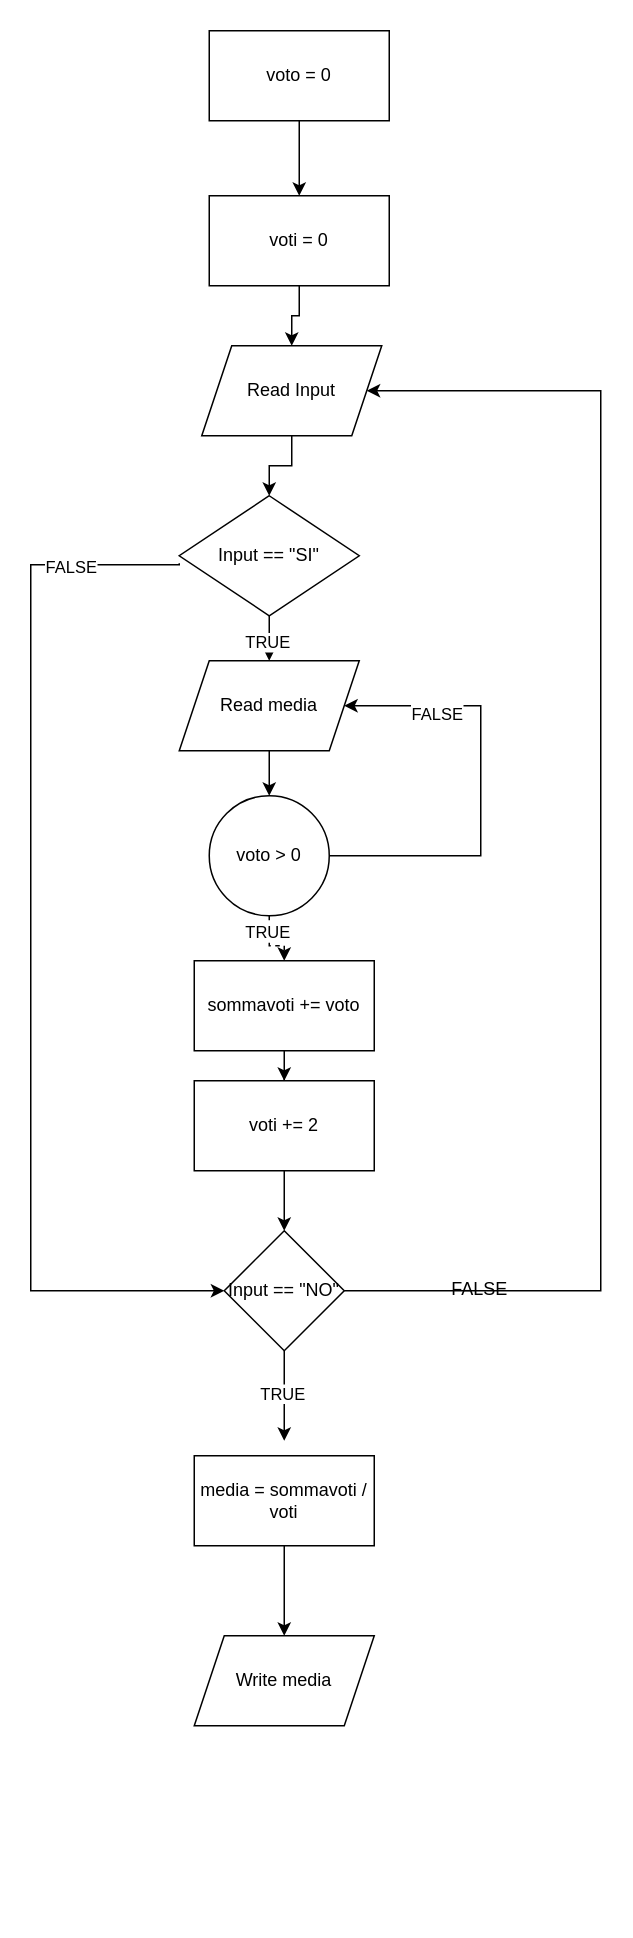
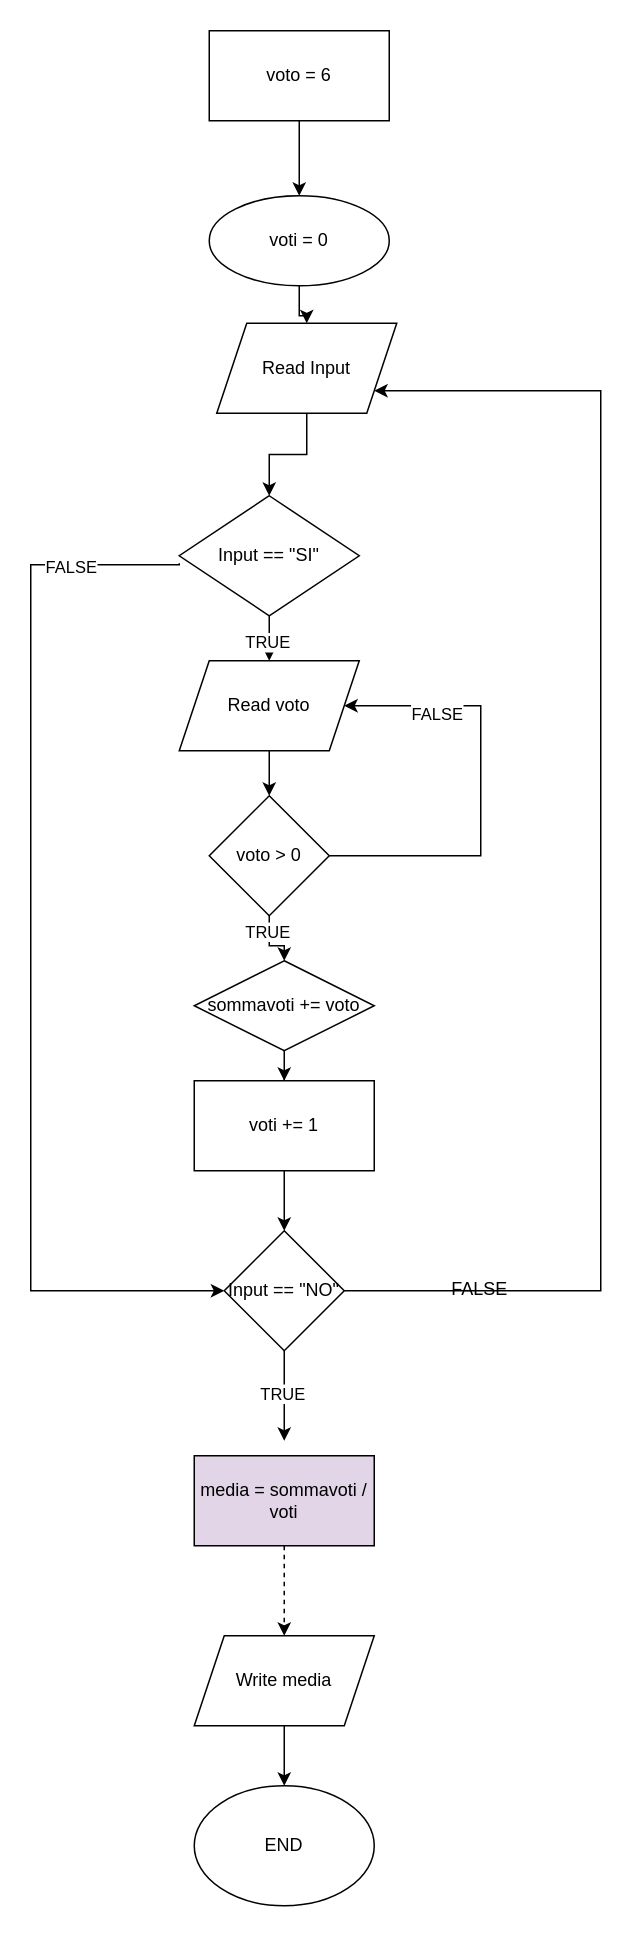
(299, 76) -> (299, 76)
(299, 241) -> (299, 241)
(292, 391) -> (307, 368)
(269, 706) -> (269, 706)
(269, 856) -> (269, 856)
(274, 946) -> (274, 946)
(284, 1006) -> (284, 1006)
(284, 1126) -> (284, 1126)
(284, 1501) -> (284, 1501)
(284, 1587) -> (284, 1587)
none -> (284, 1751)
none -> (284, 1846)
